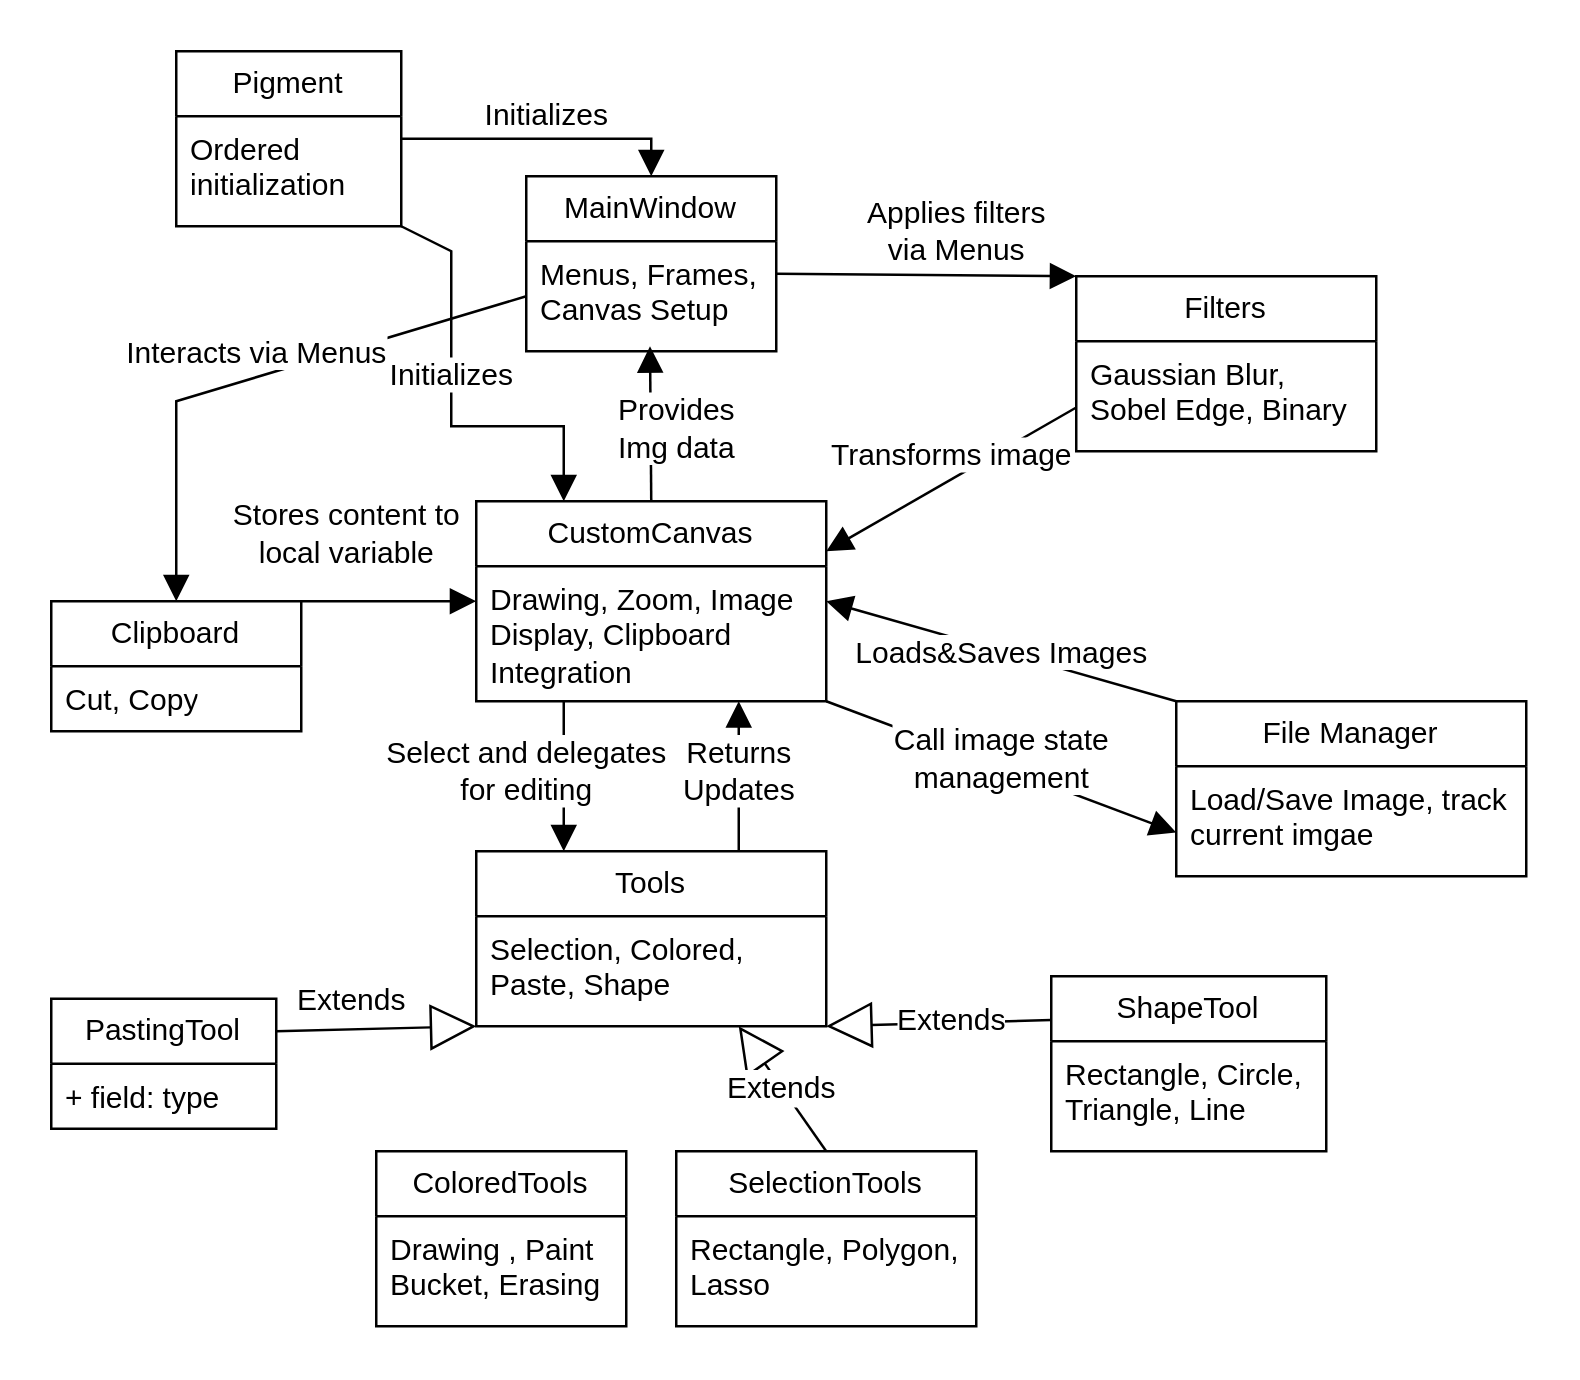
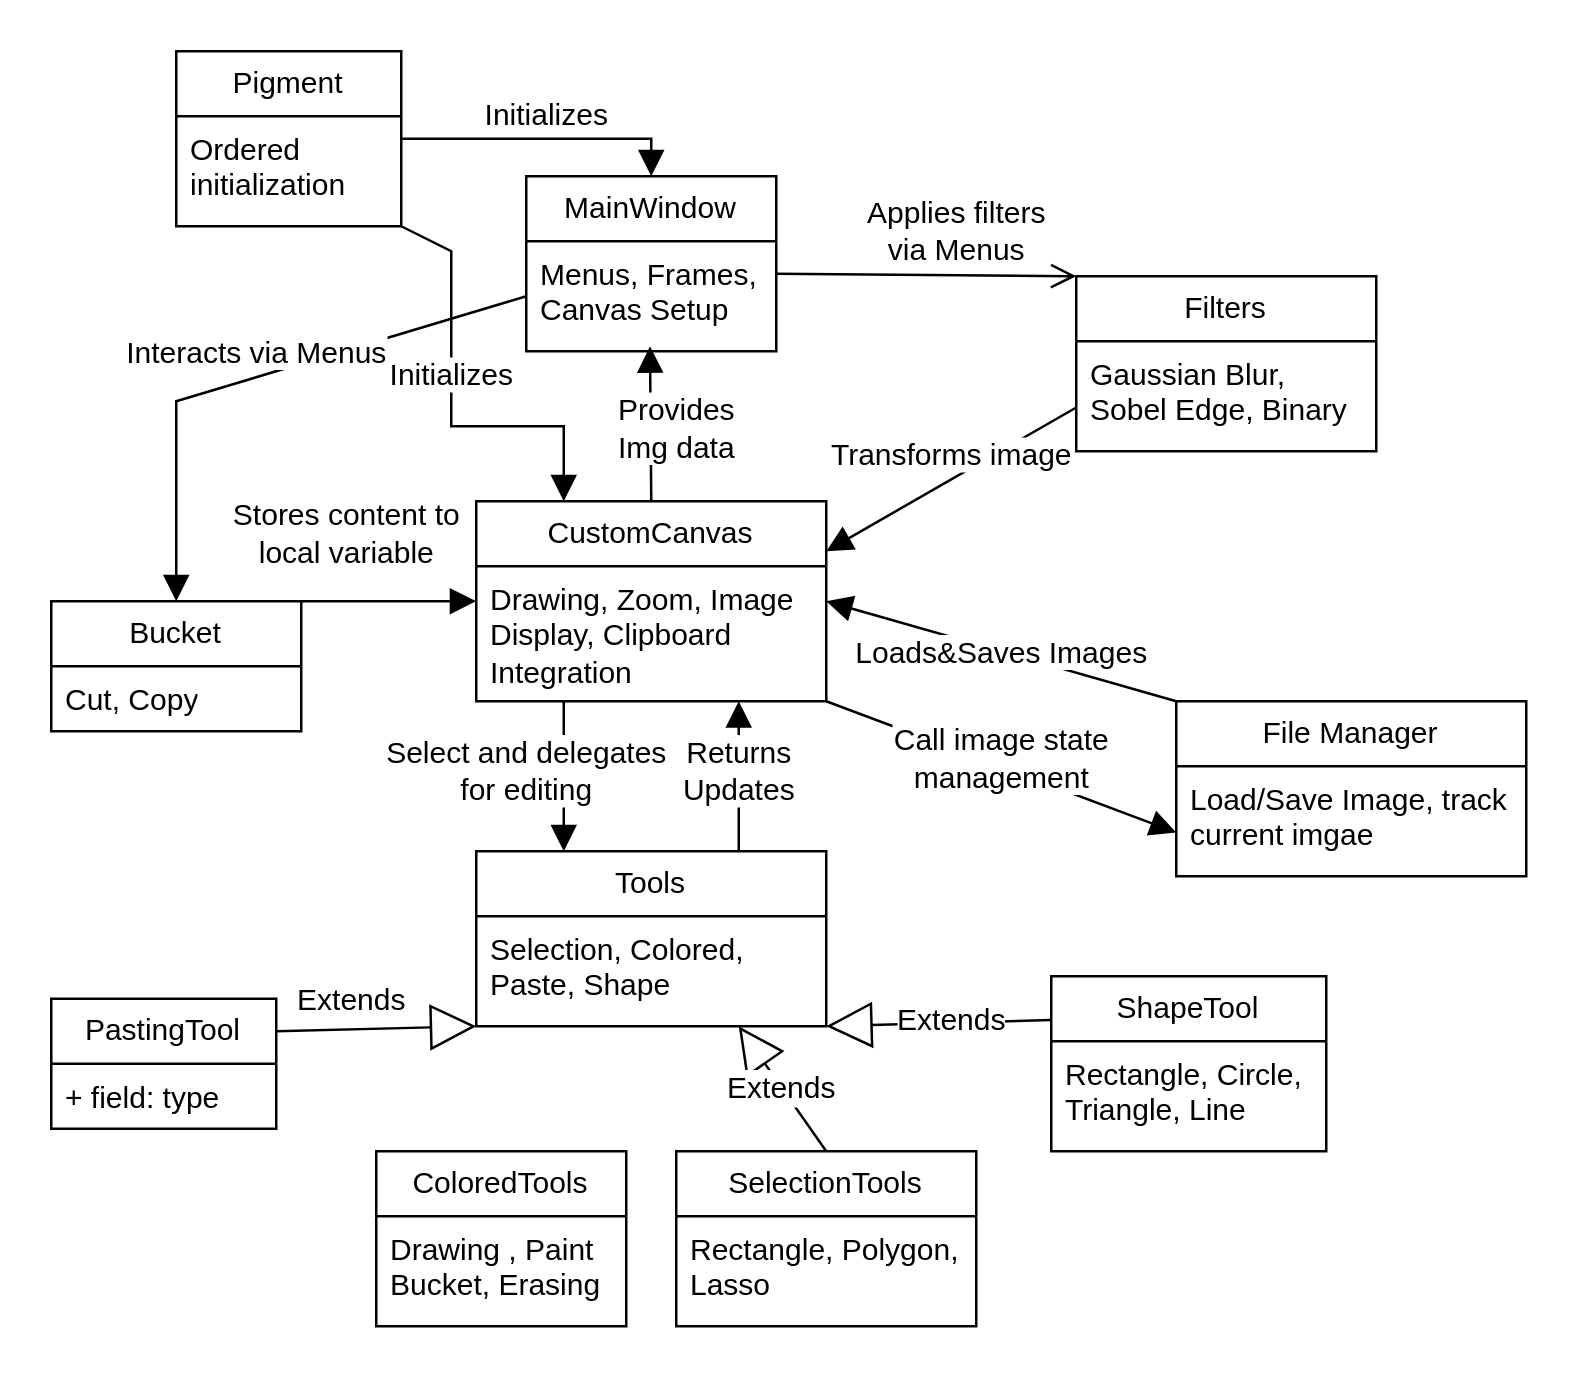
(1049, 276) -> (1058, 276)
(176, 634) -> (176, 634)
